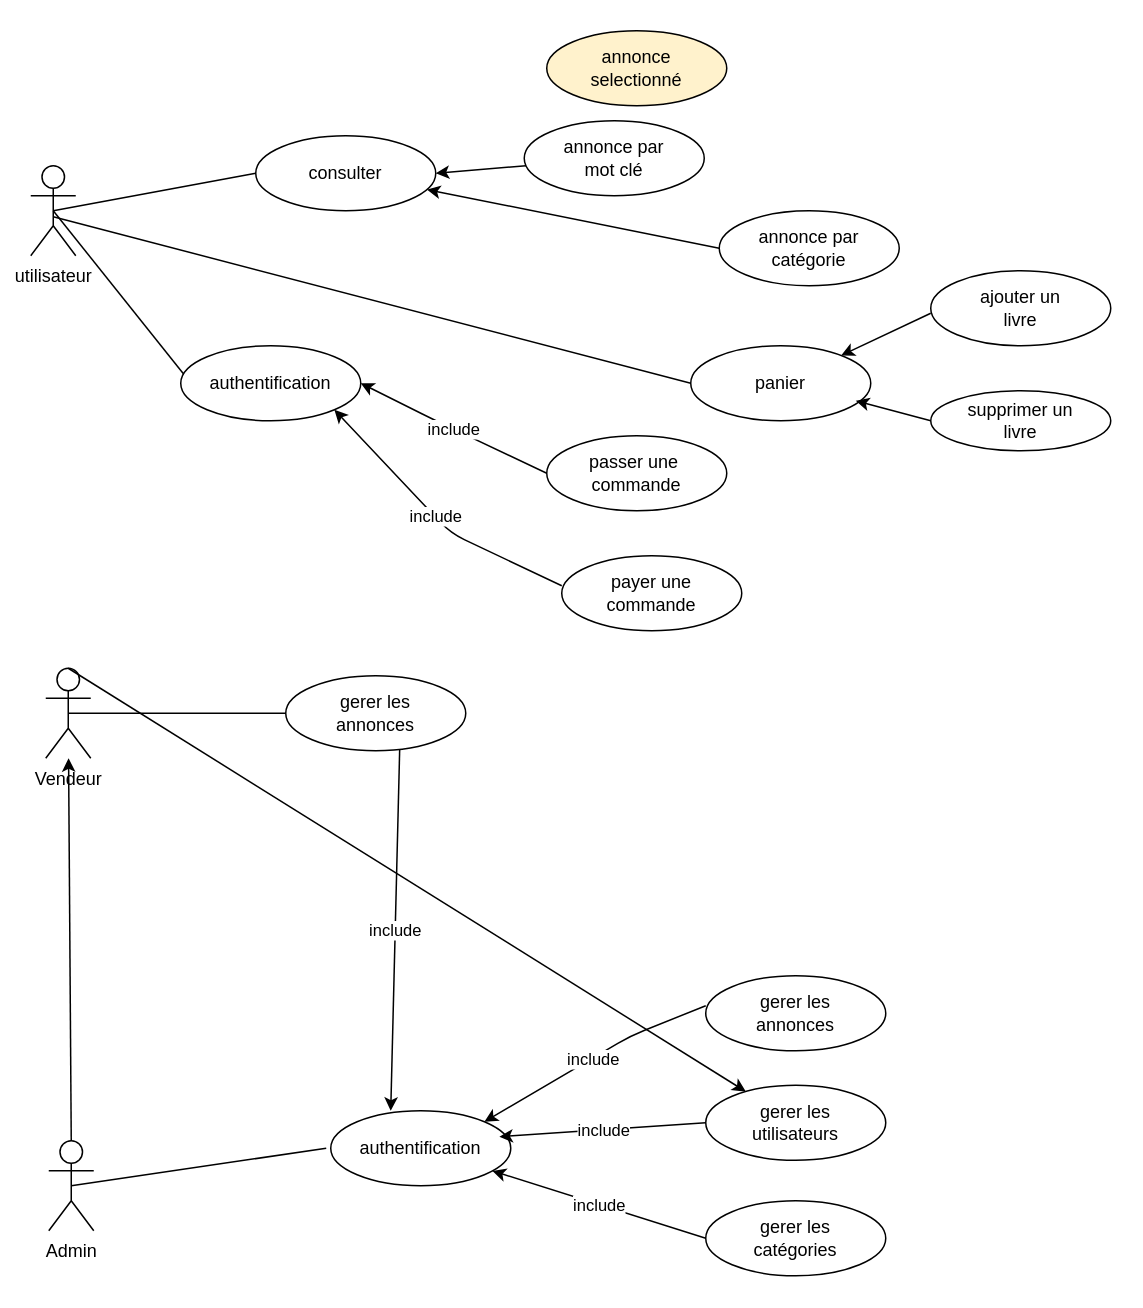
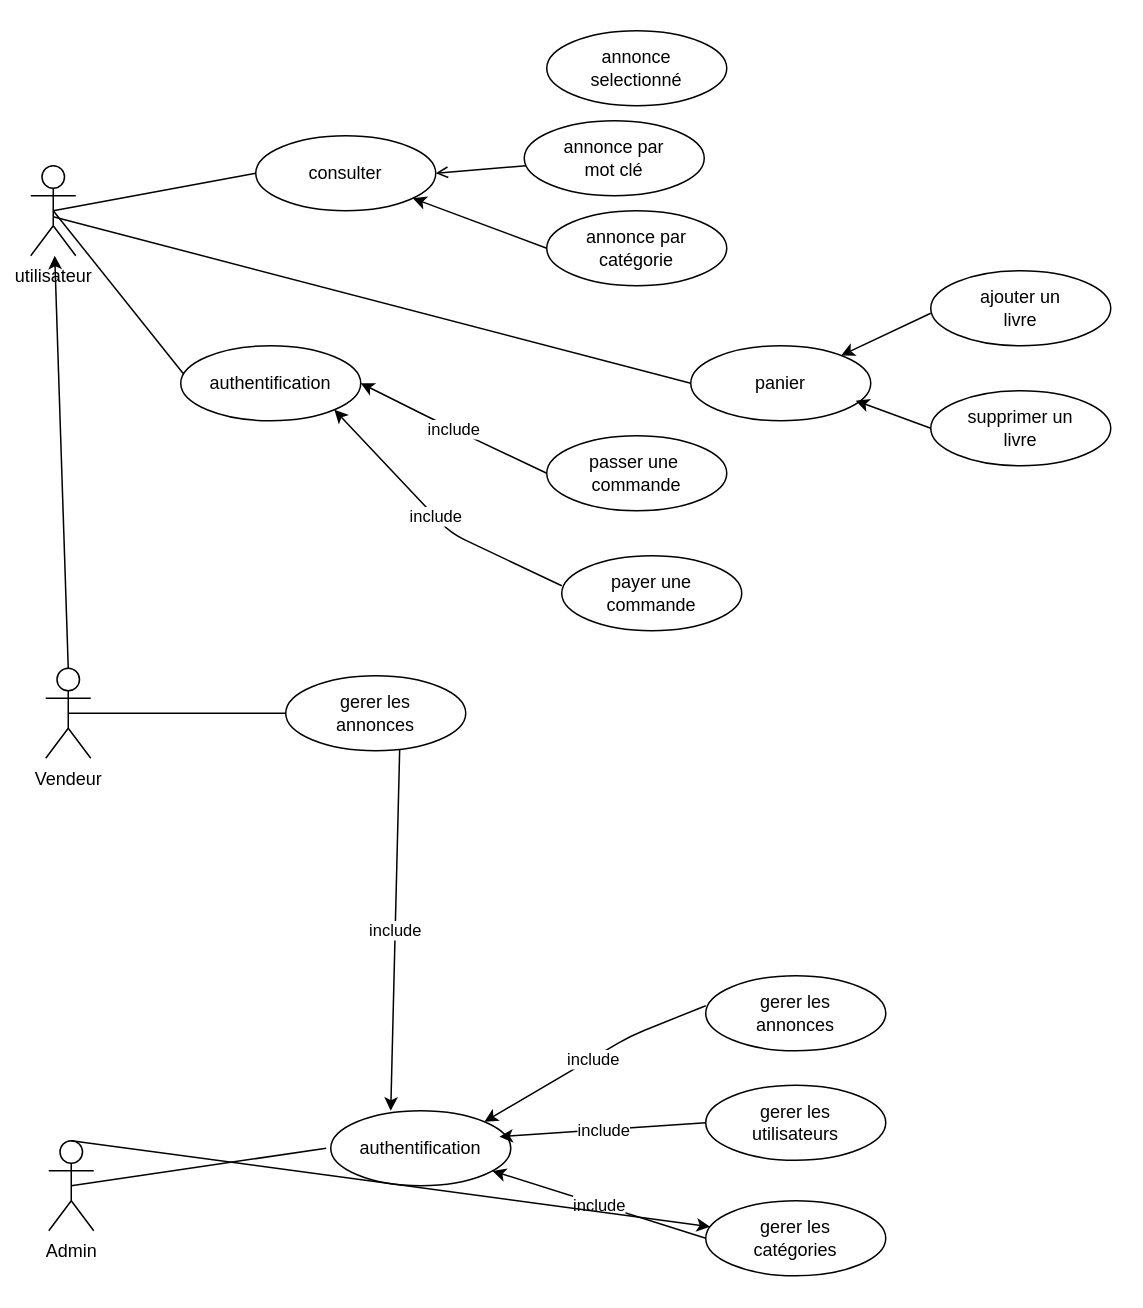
(637, 68) -> (637, 68)
(447, 172) -> (444, 173)
(809, 248) -> (637, 248)
(1021, 421) -> (1021, 428)
(441, 901) -> (62, 467)
(70, 954) -> (519, 1201)
